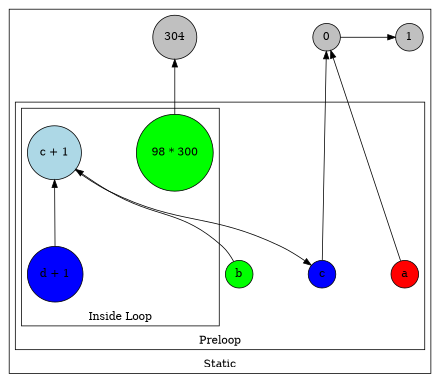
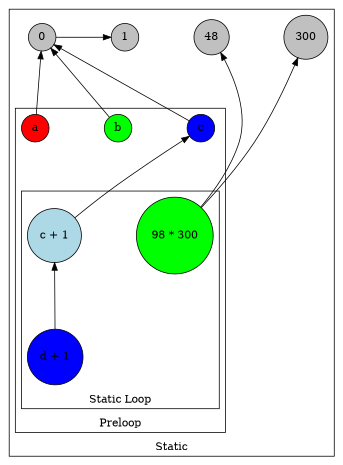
(175, 37) -> (306, 37)
none -> (212, 37)
(186, 222) -> (83, 86)
(120, 317) -> (120, 400)
